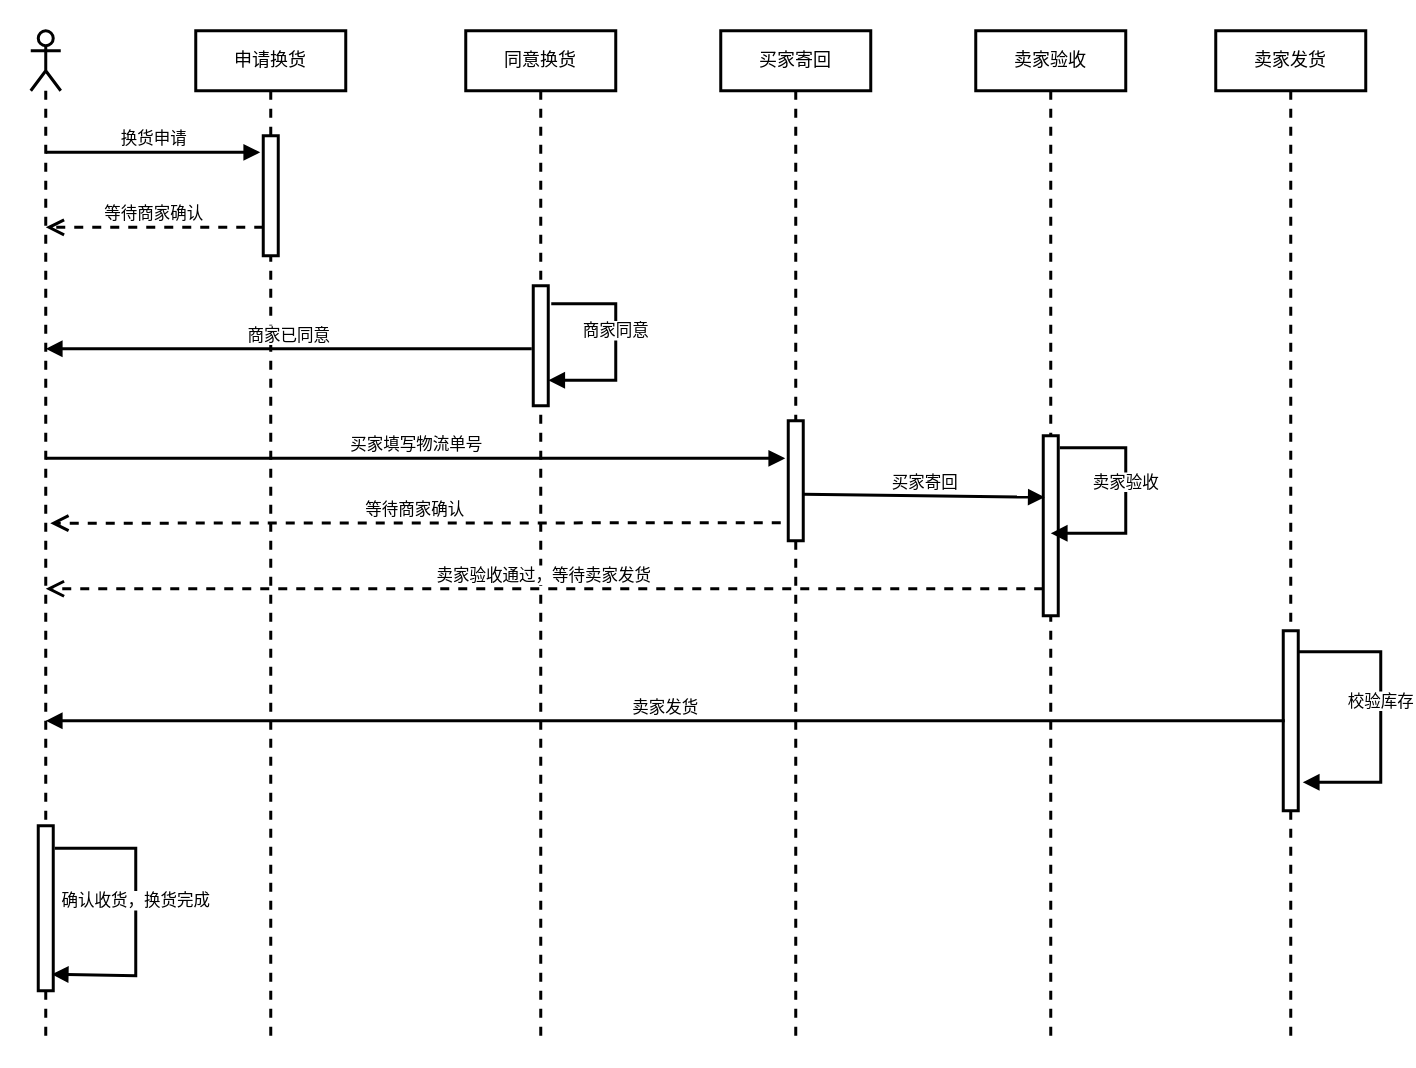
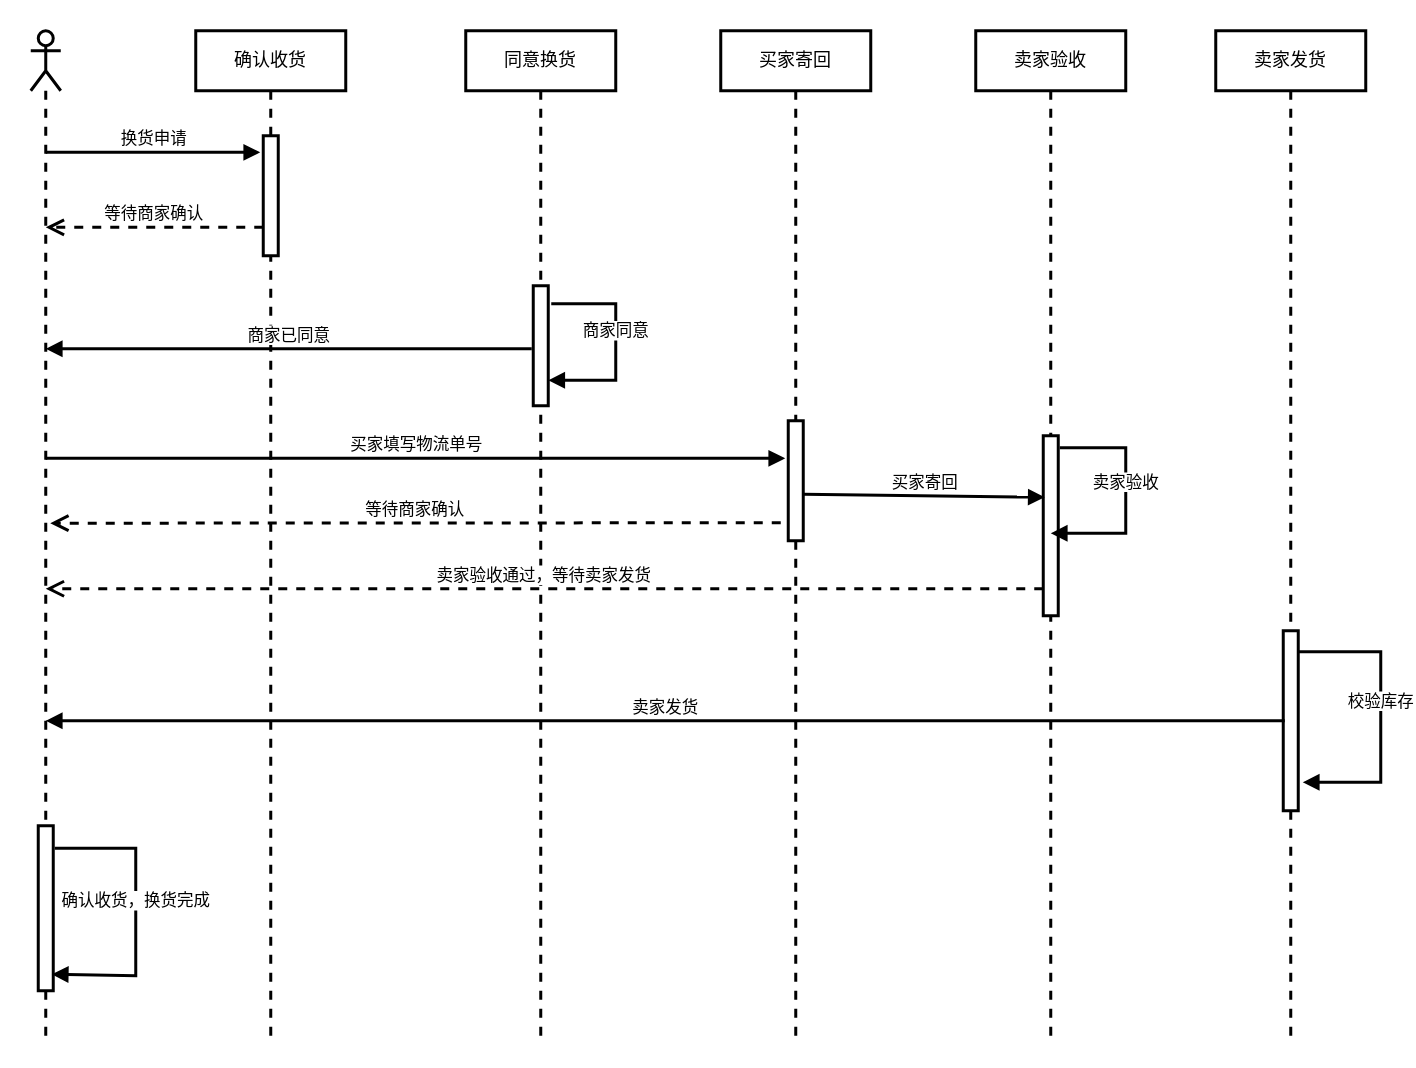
(271, 61) -> (271, 61)
